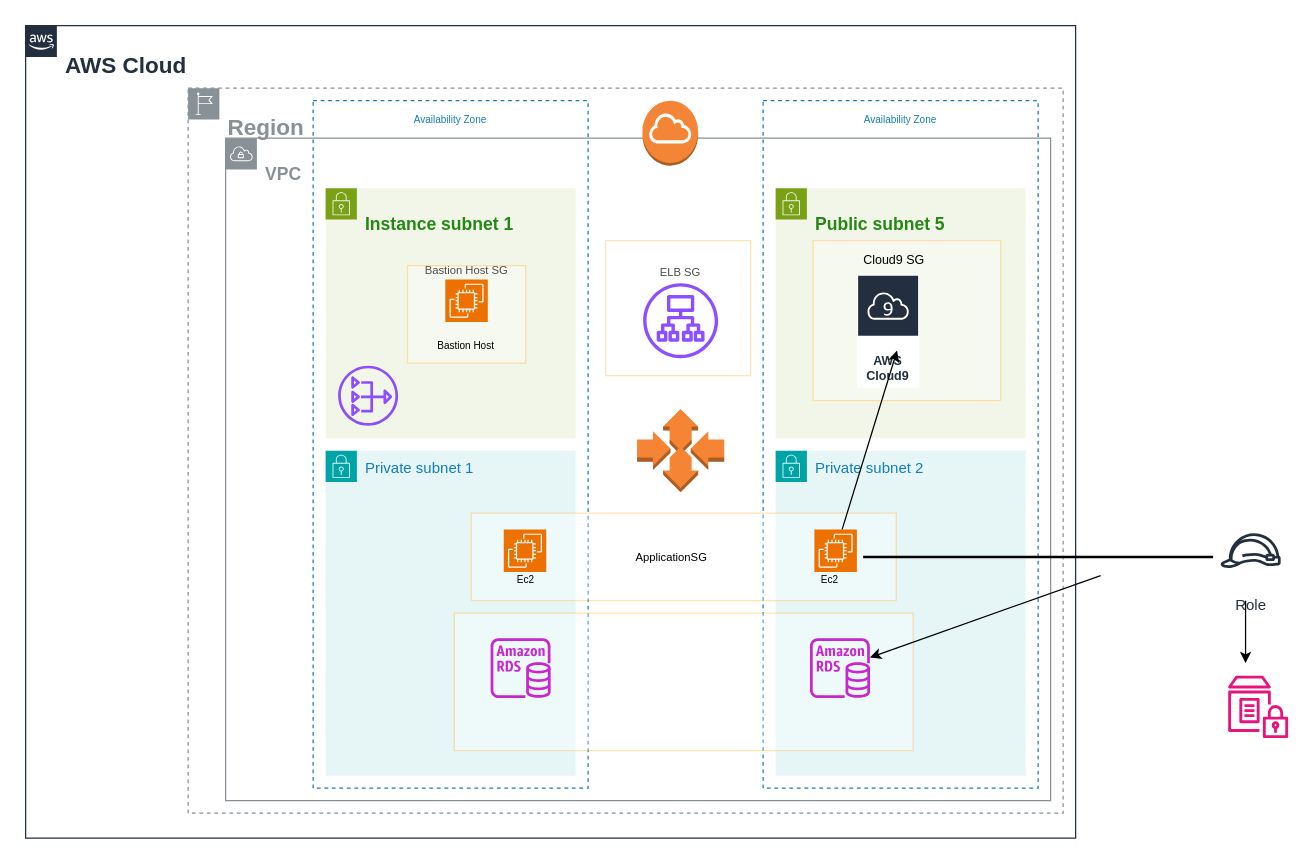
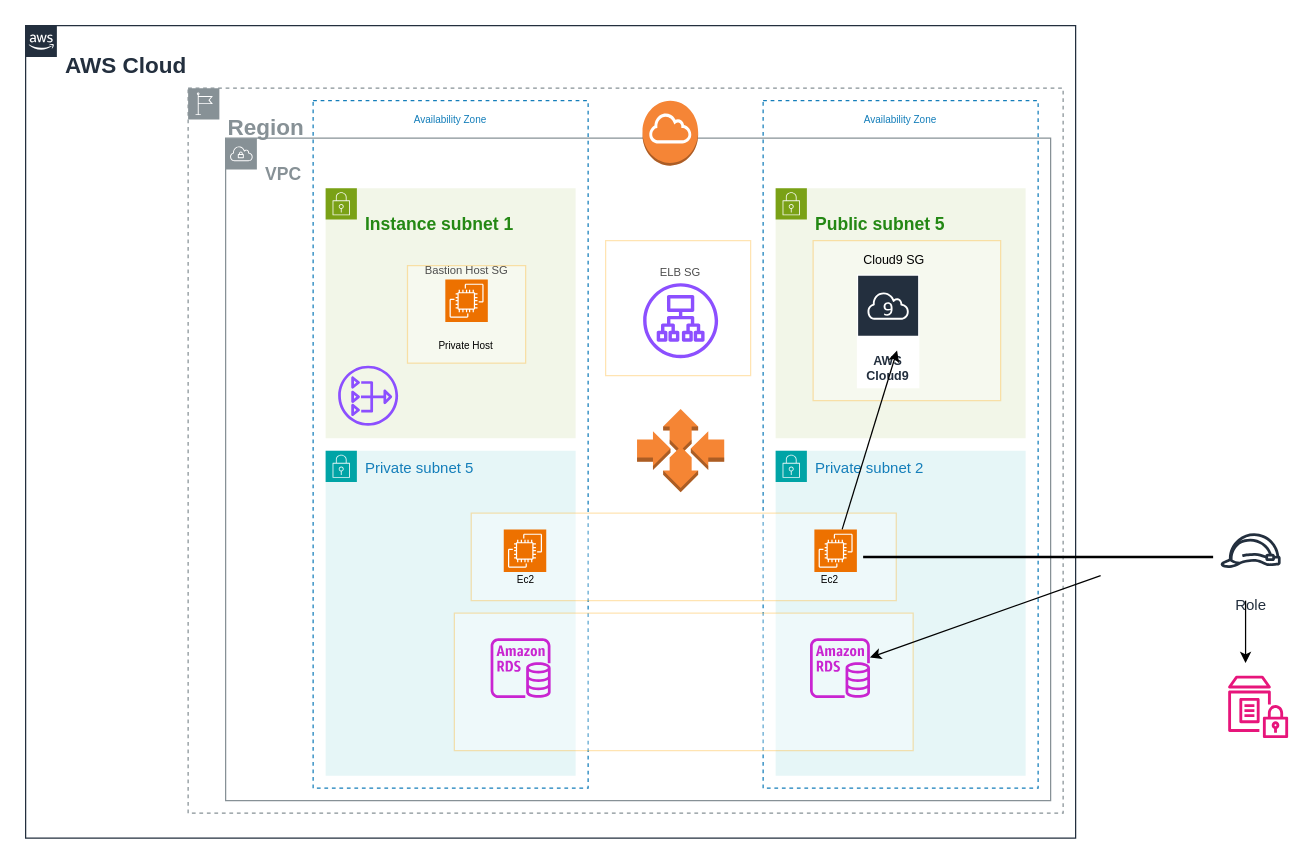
(466, 344) -> (466, 344)
(427, 468) -> (427, 468)
(671, 557) -> none
